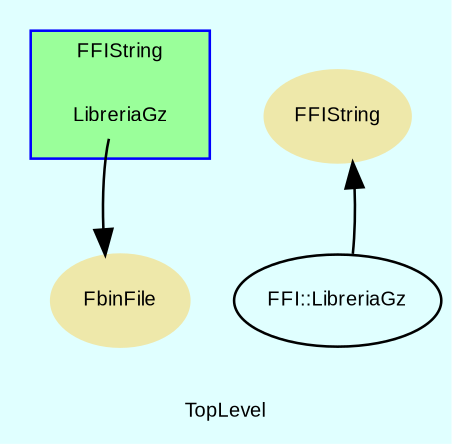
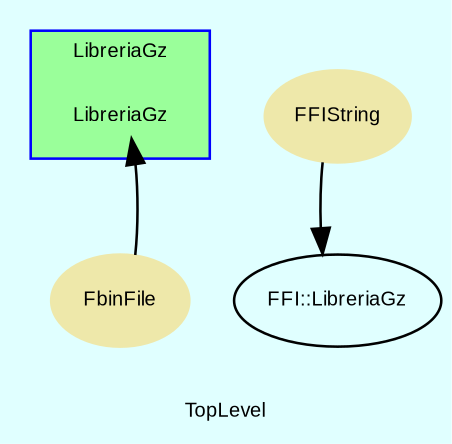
(120, 52) -> (120, 52)
(104, 184) -> (138, 210)
(355, 221) -> (321, 195)
